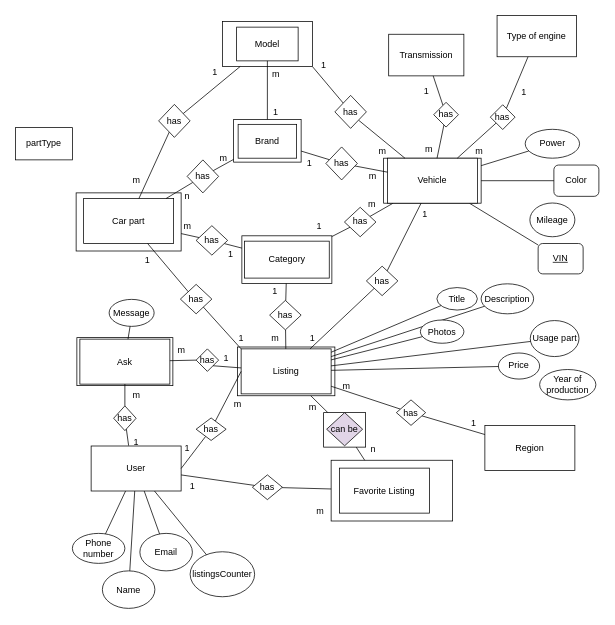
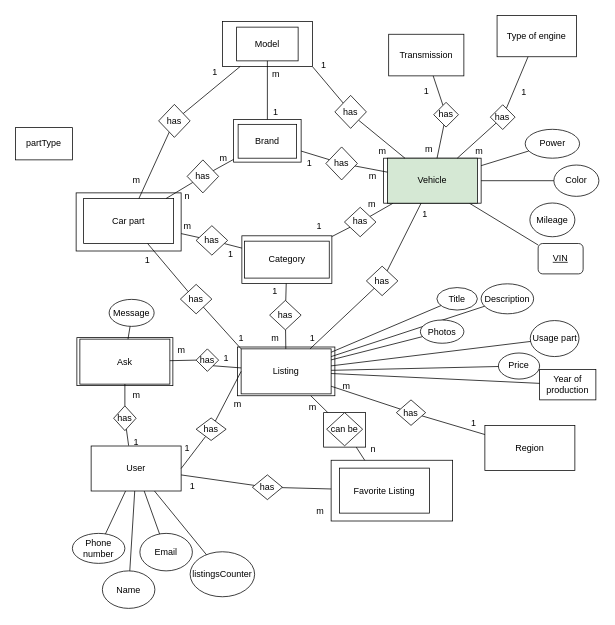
(432, 181) -> (432, 181)
(576, 181) -> (576, 181)
none -> (435, 378)
(568, 385) -> (568, 385)
(345, 429) -> (345, 429)
